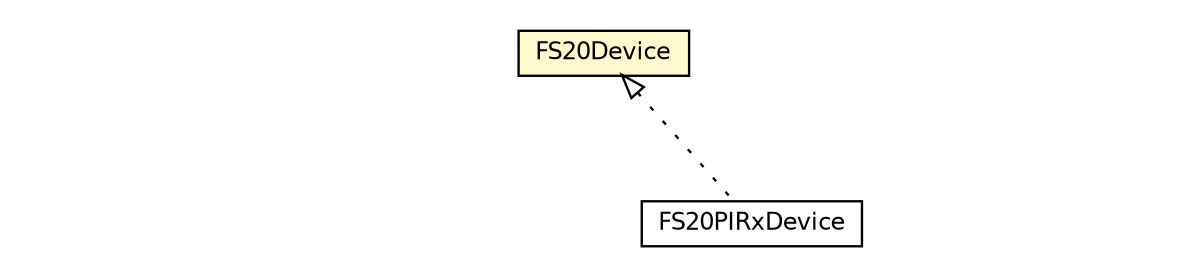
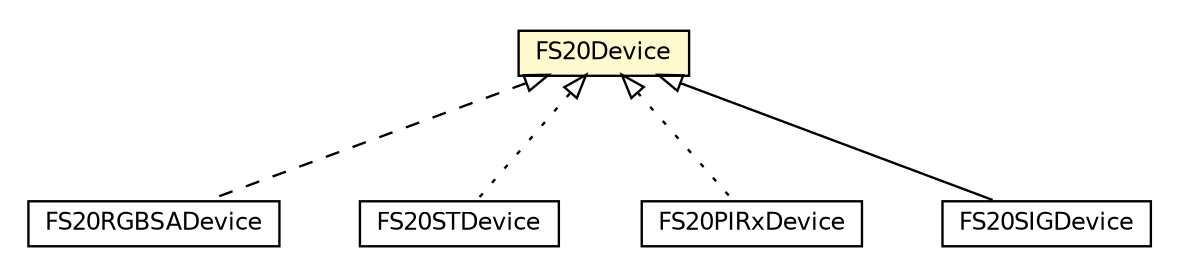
none -> (154, 223)
none -> (459, 223)
none -> (1047, 223)
